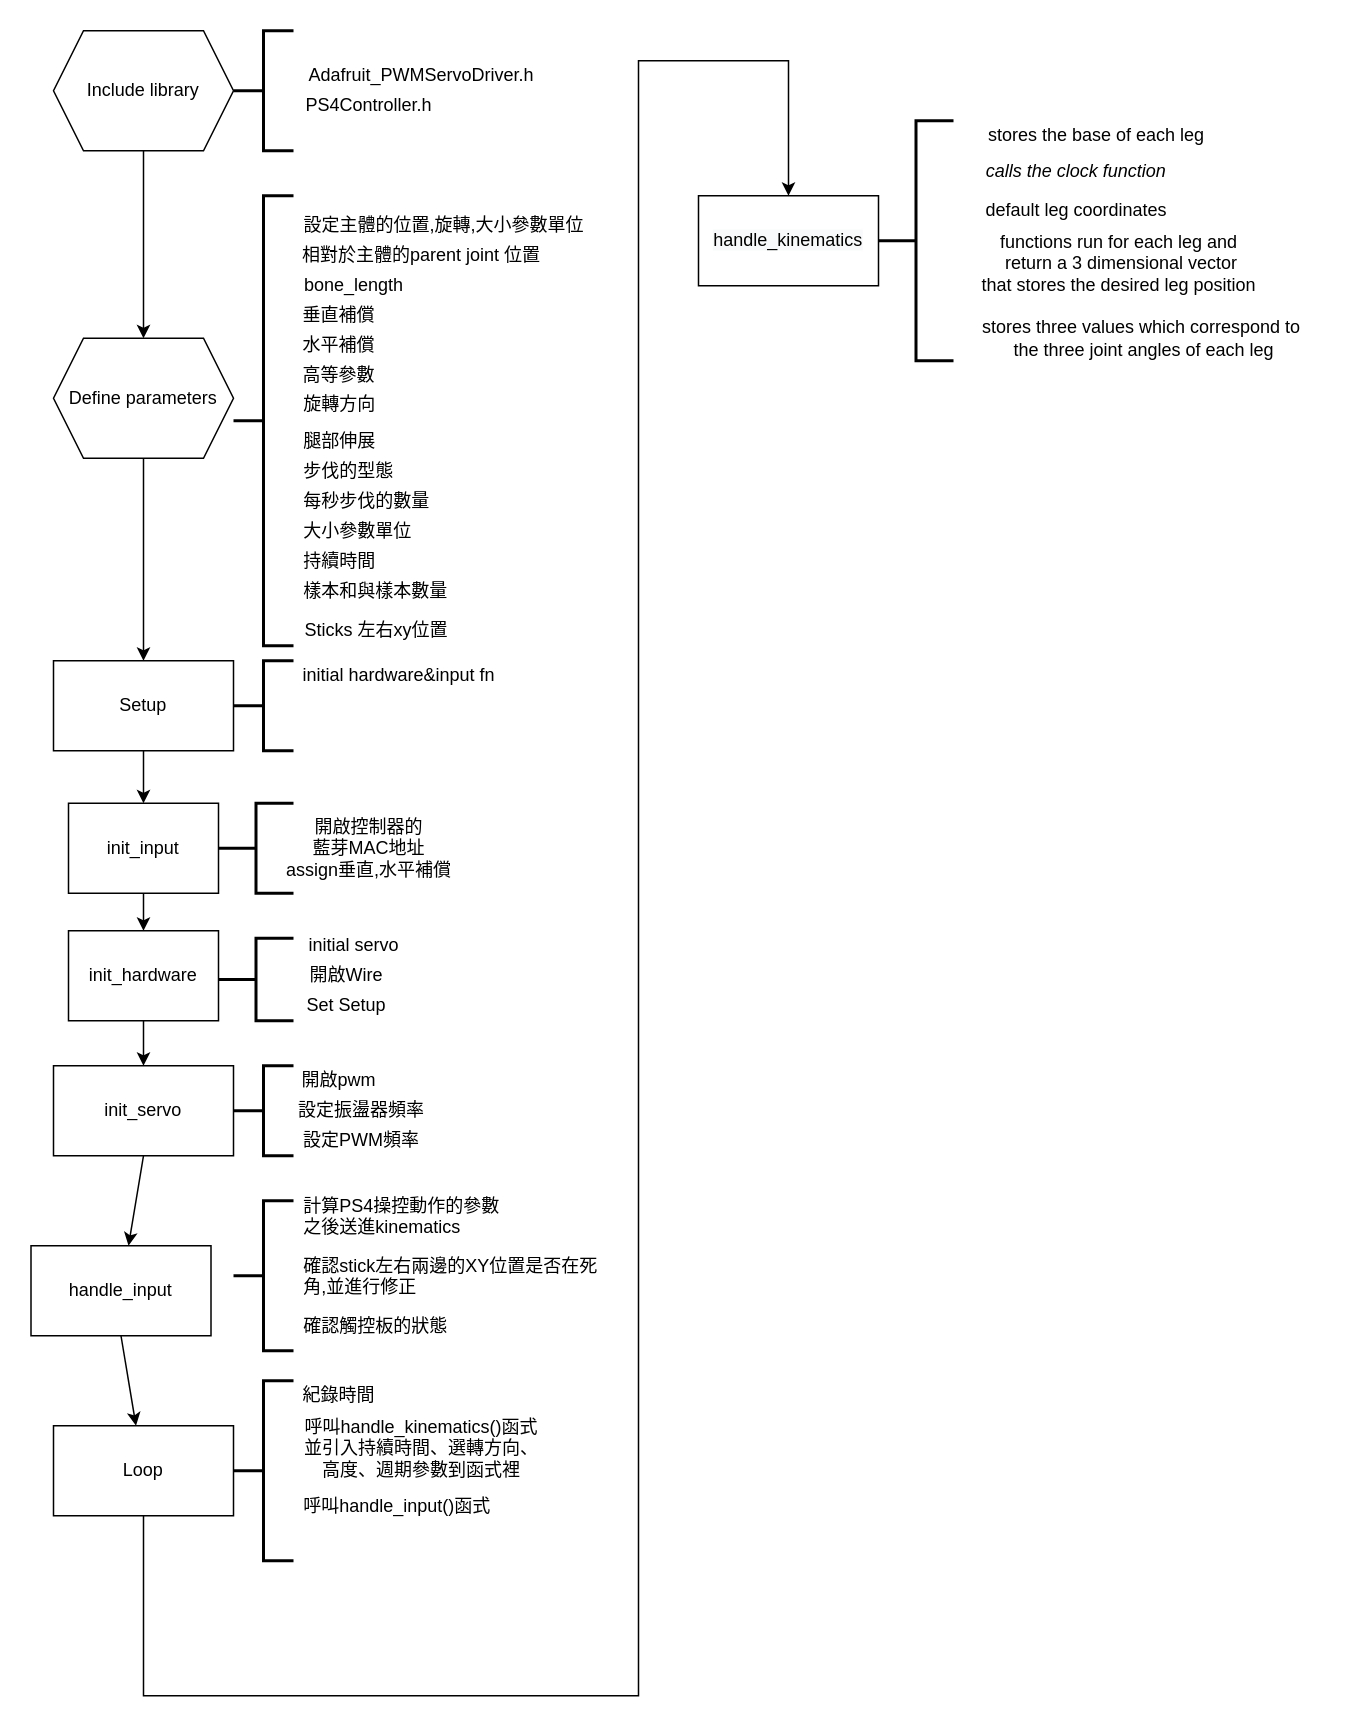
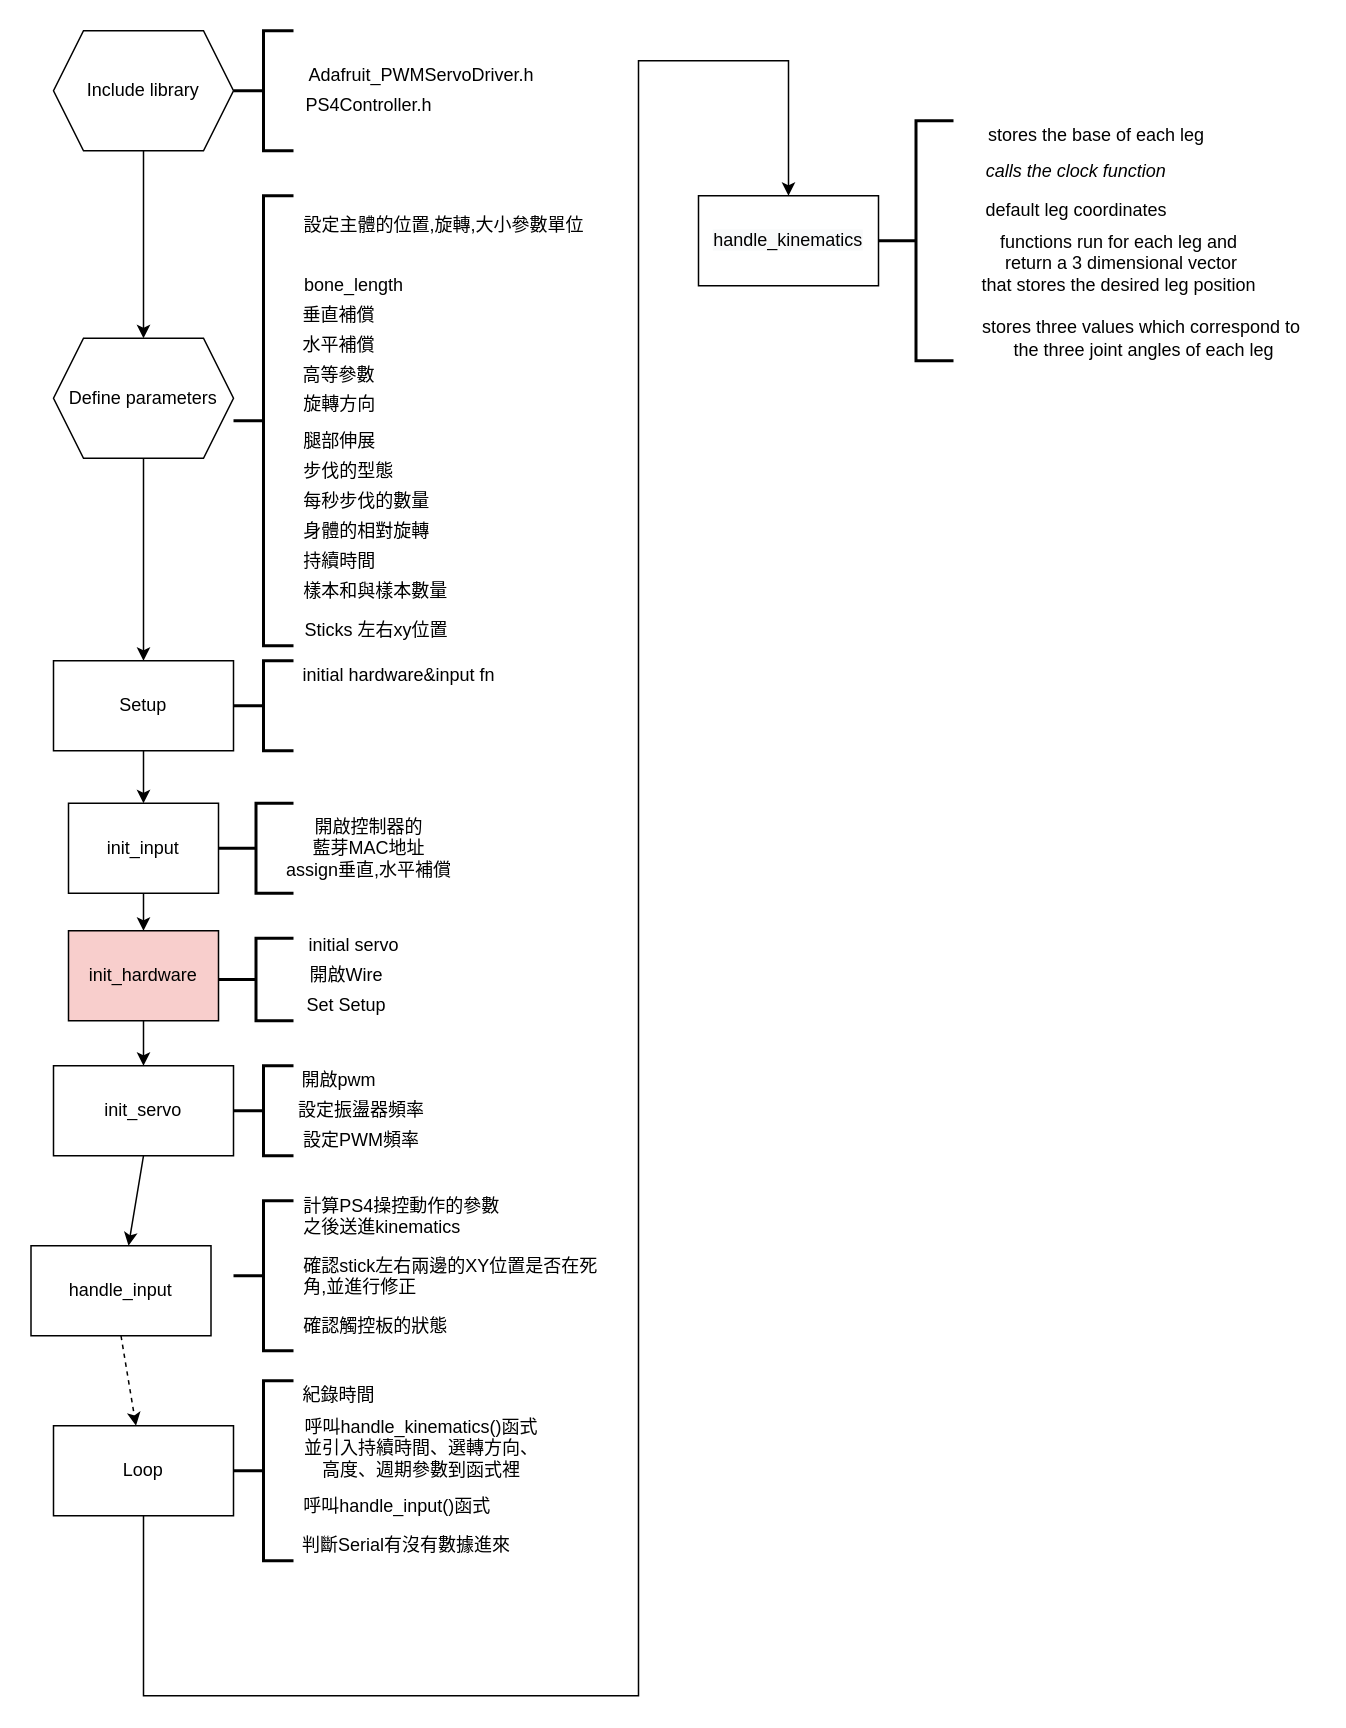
(421, 256) -> none
(358, 532) -> (367, 532)
(143, 976) -> (143, 976)
(128, 1377) -> (128, 1377)
none -> (406, 1546)
